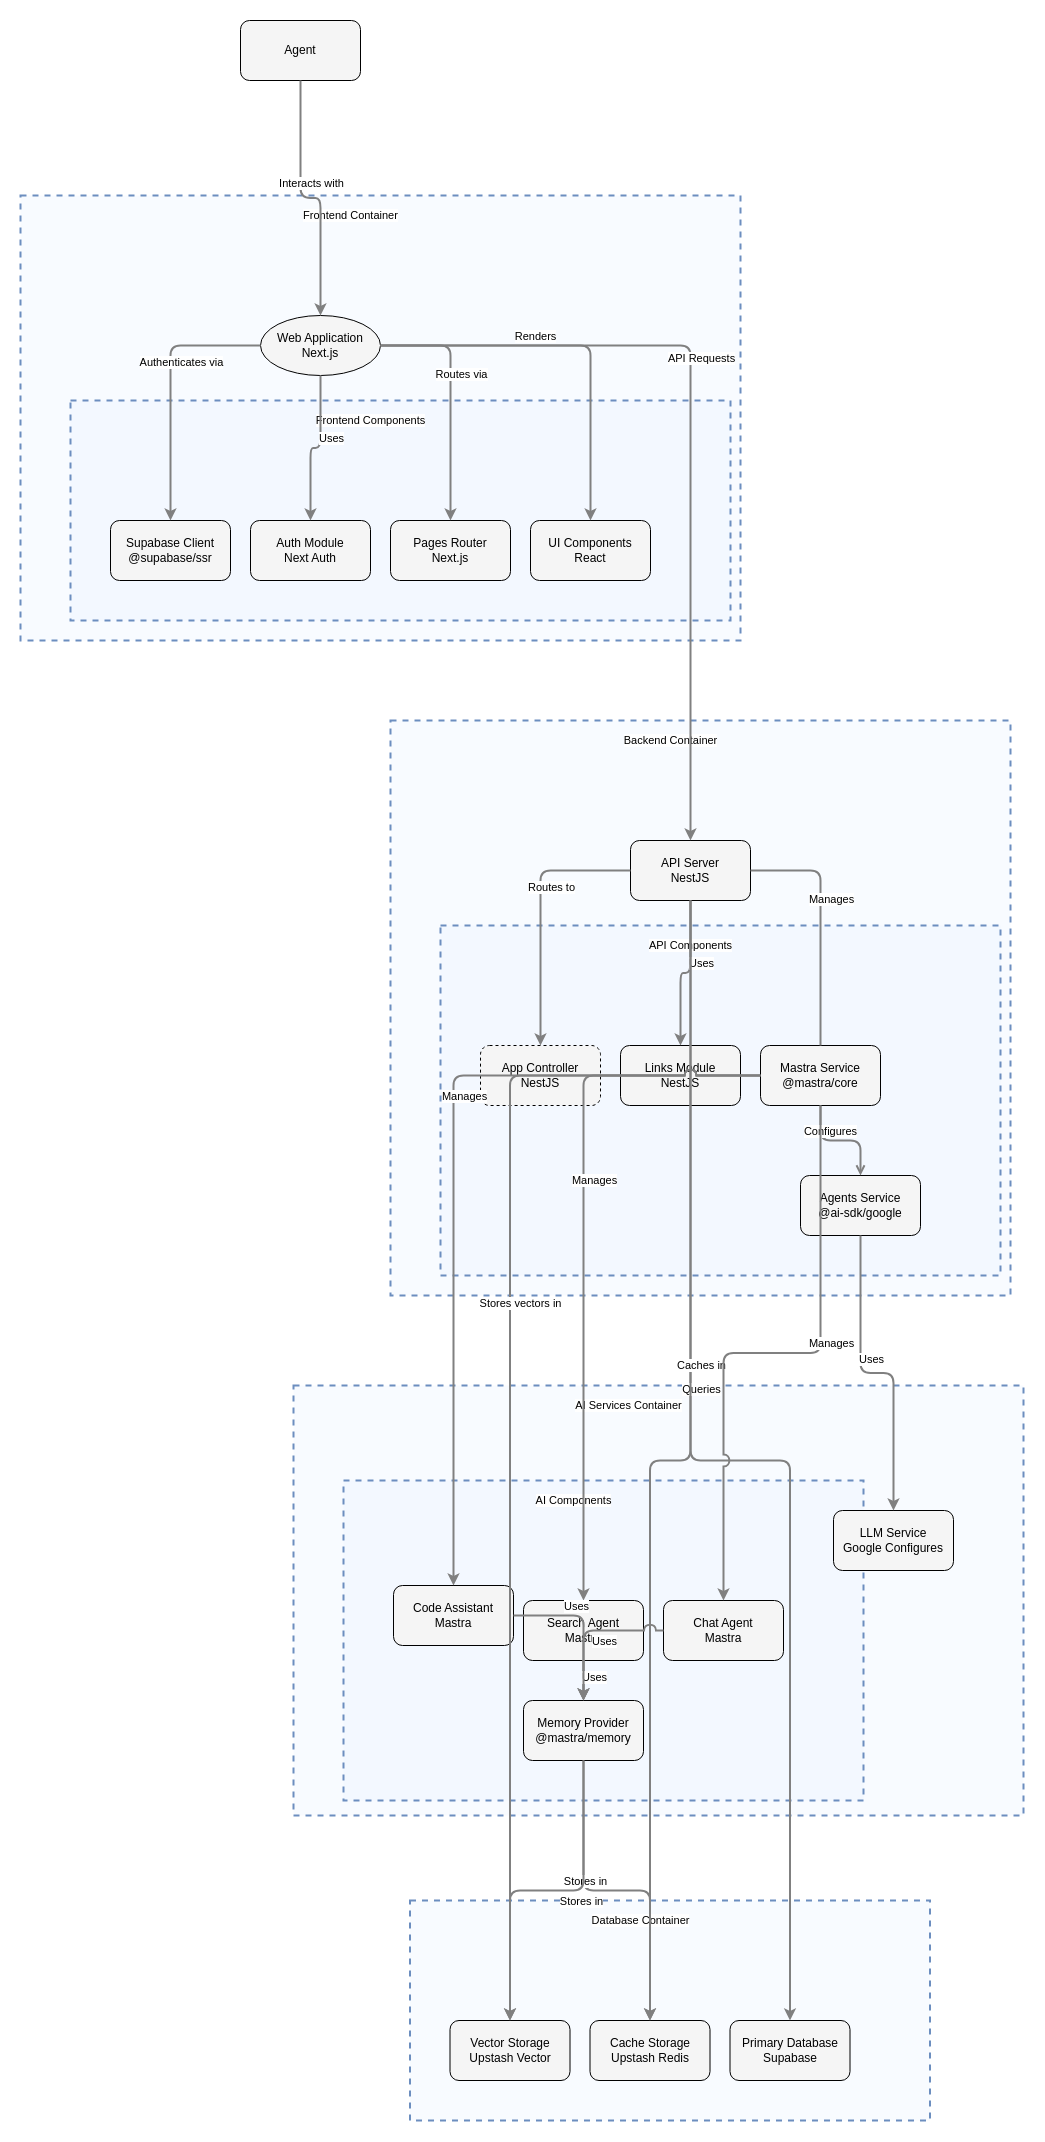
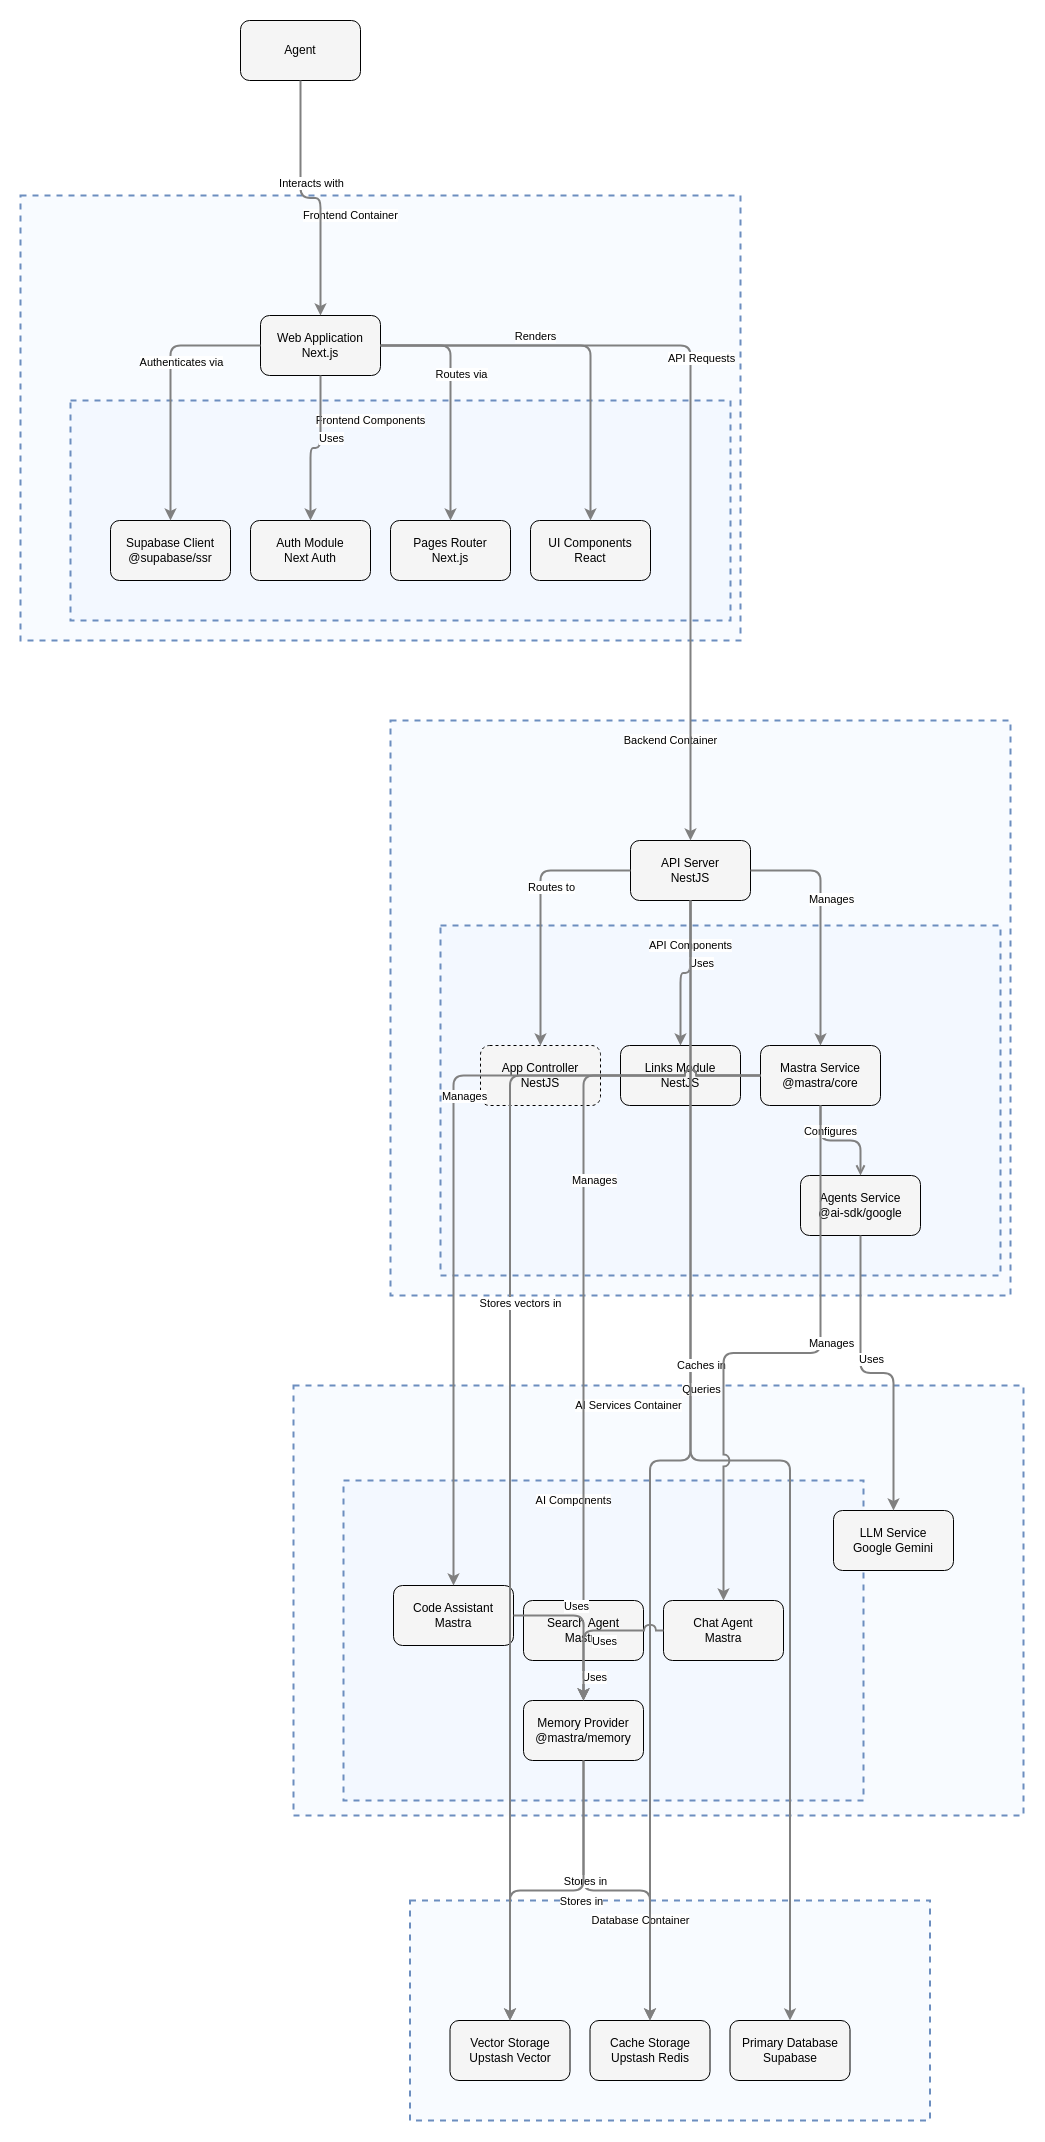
(321, 346) -> (321, 346)
(821, 1038) -> (821, 1035)
(894, 1541) -> (894, 1541)
(584, 1590) -> (584, 1592)
